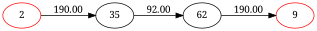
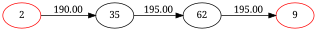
(158, 10) -> (158, 10)
(249, 10) -> (249, 10)
